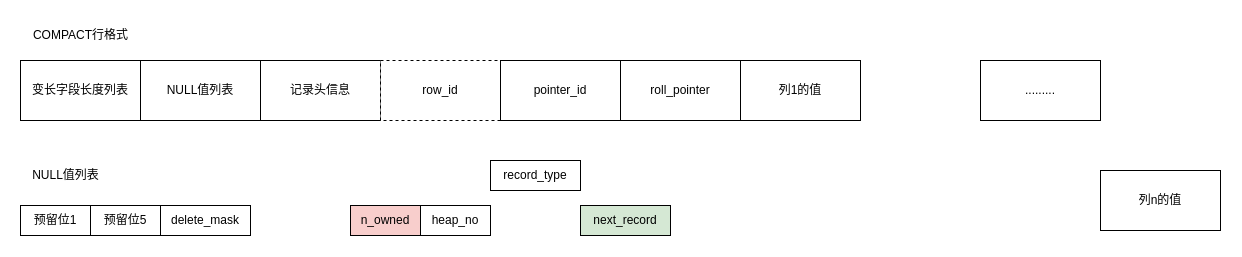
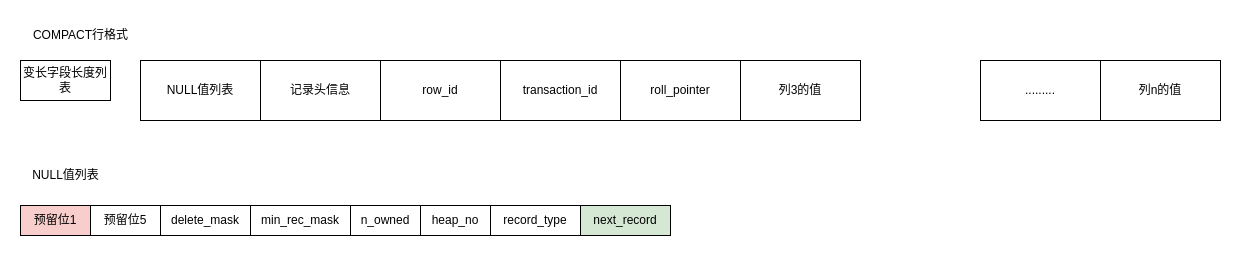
(81, 91) -> (66, 81)
(441, 91) -> (441, 91)
(561, 91) -> (561, 91)
(801, 91) -> (801, 91)
(536, 176) -> (536, 221)
(1161, 201) -> (1161, 91)
(56, 221) -> (56, 221)
none -> (301, 221)
(386, 221) -> (386, 221)
